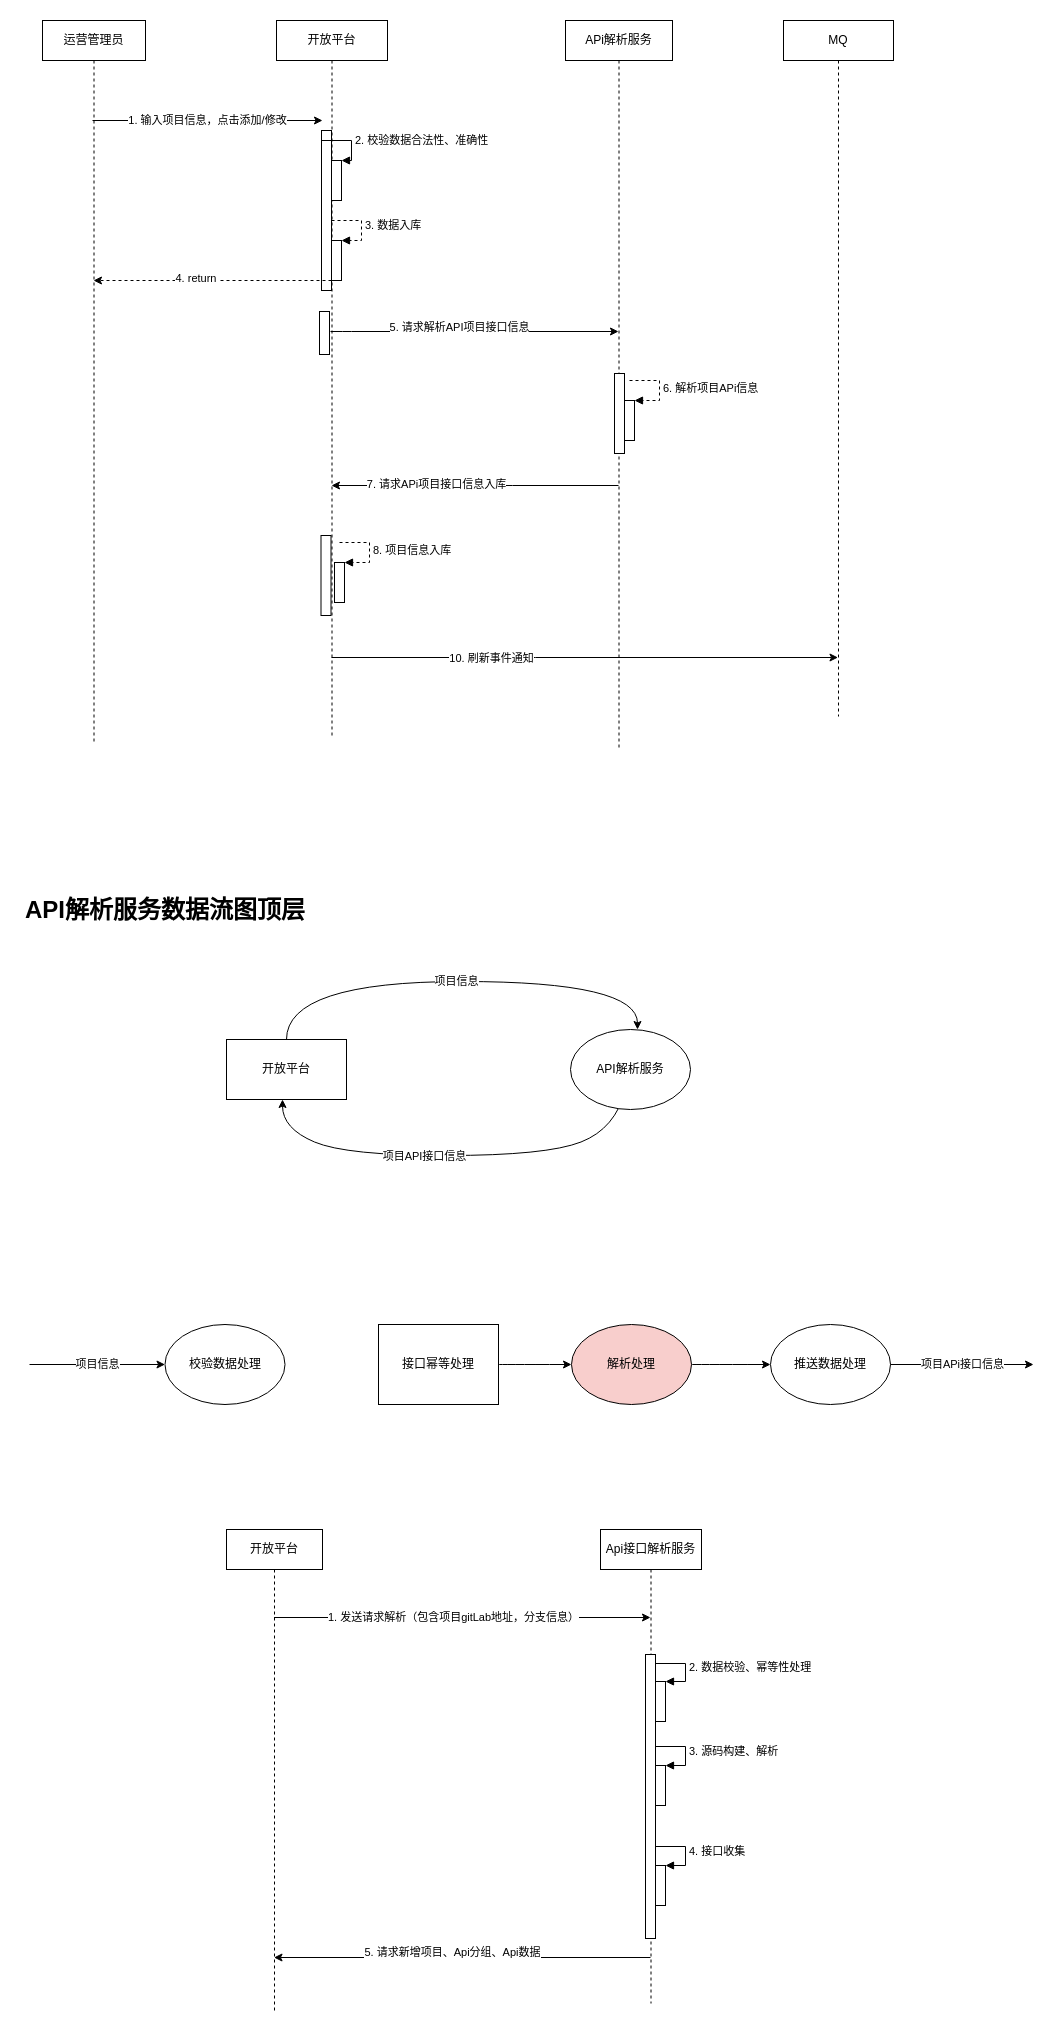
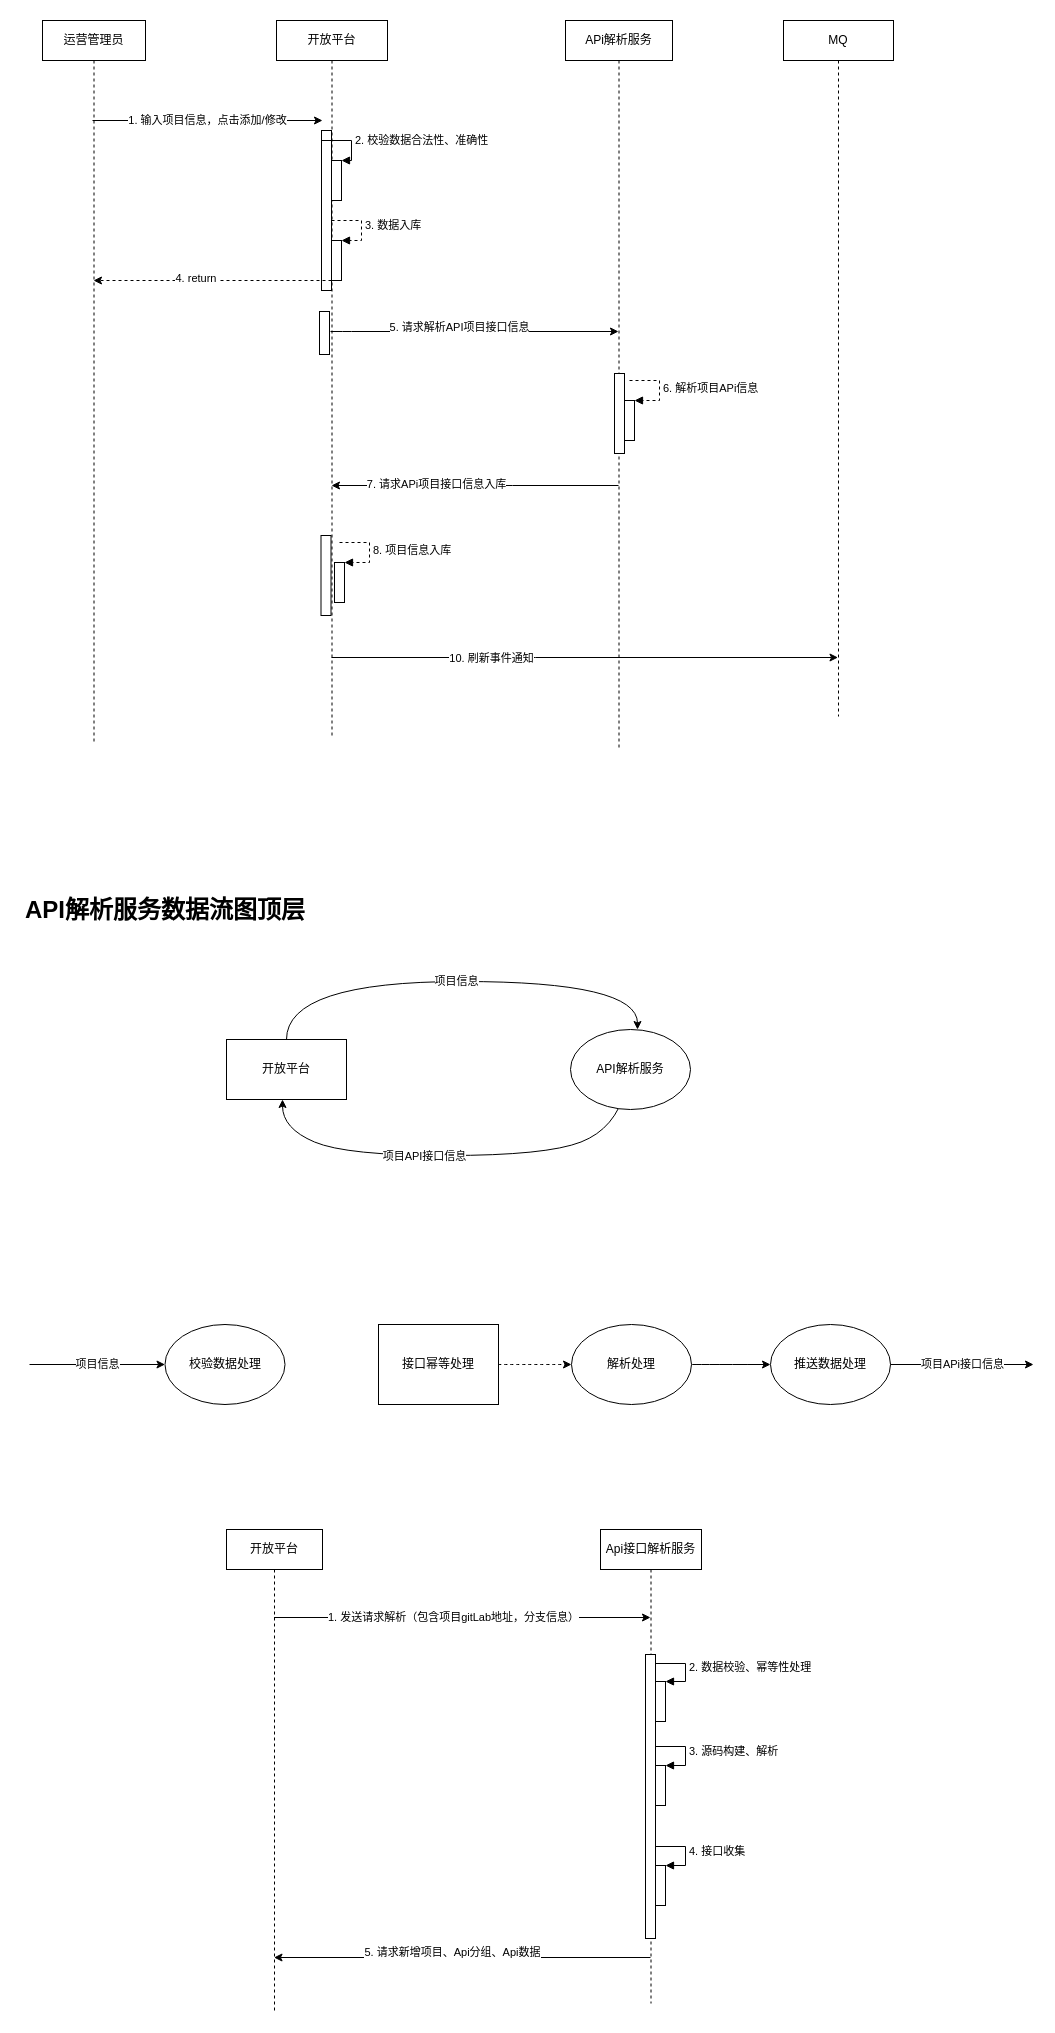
(533, 1365) -> (533, 1365)
(632, 1365) -> (632, 1365)
